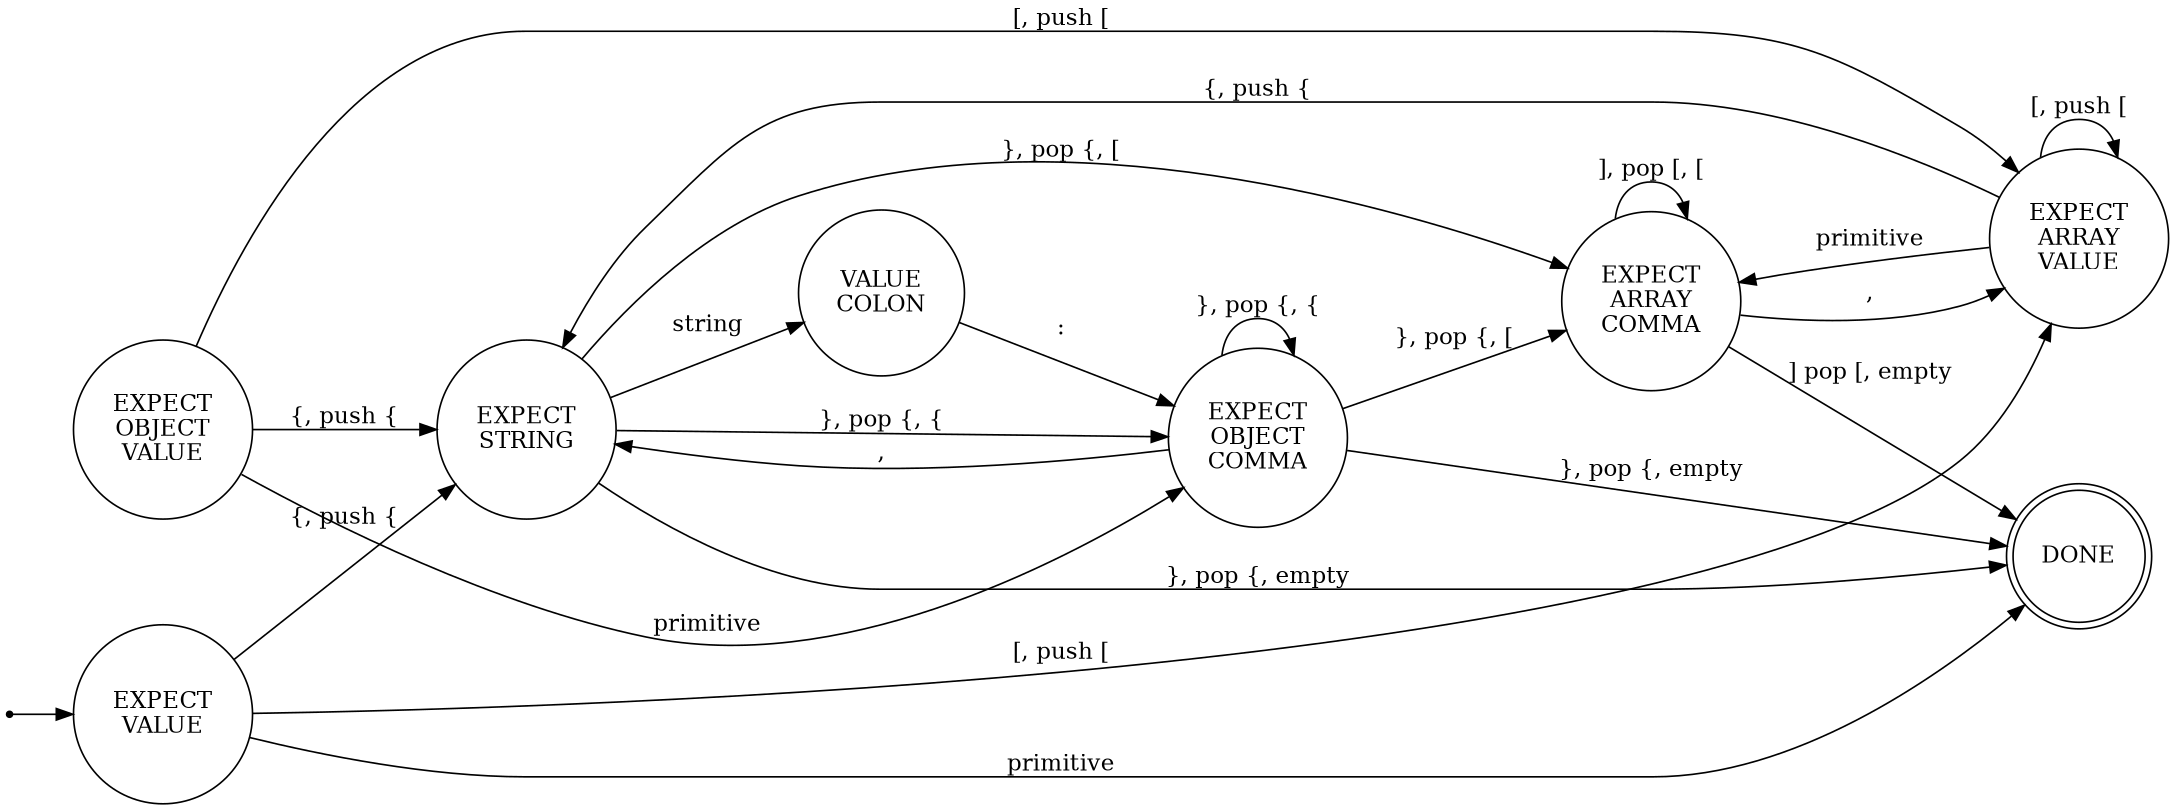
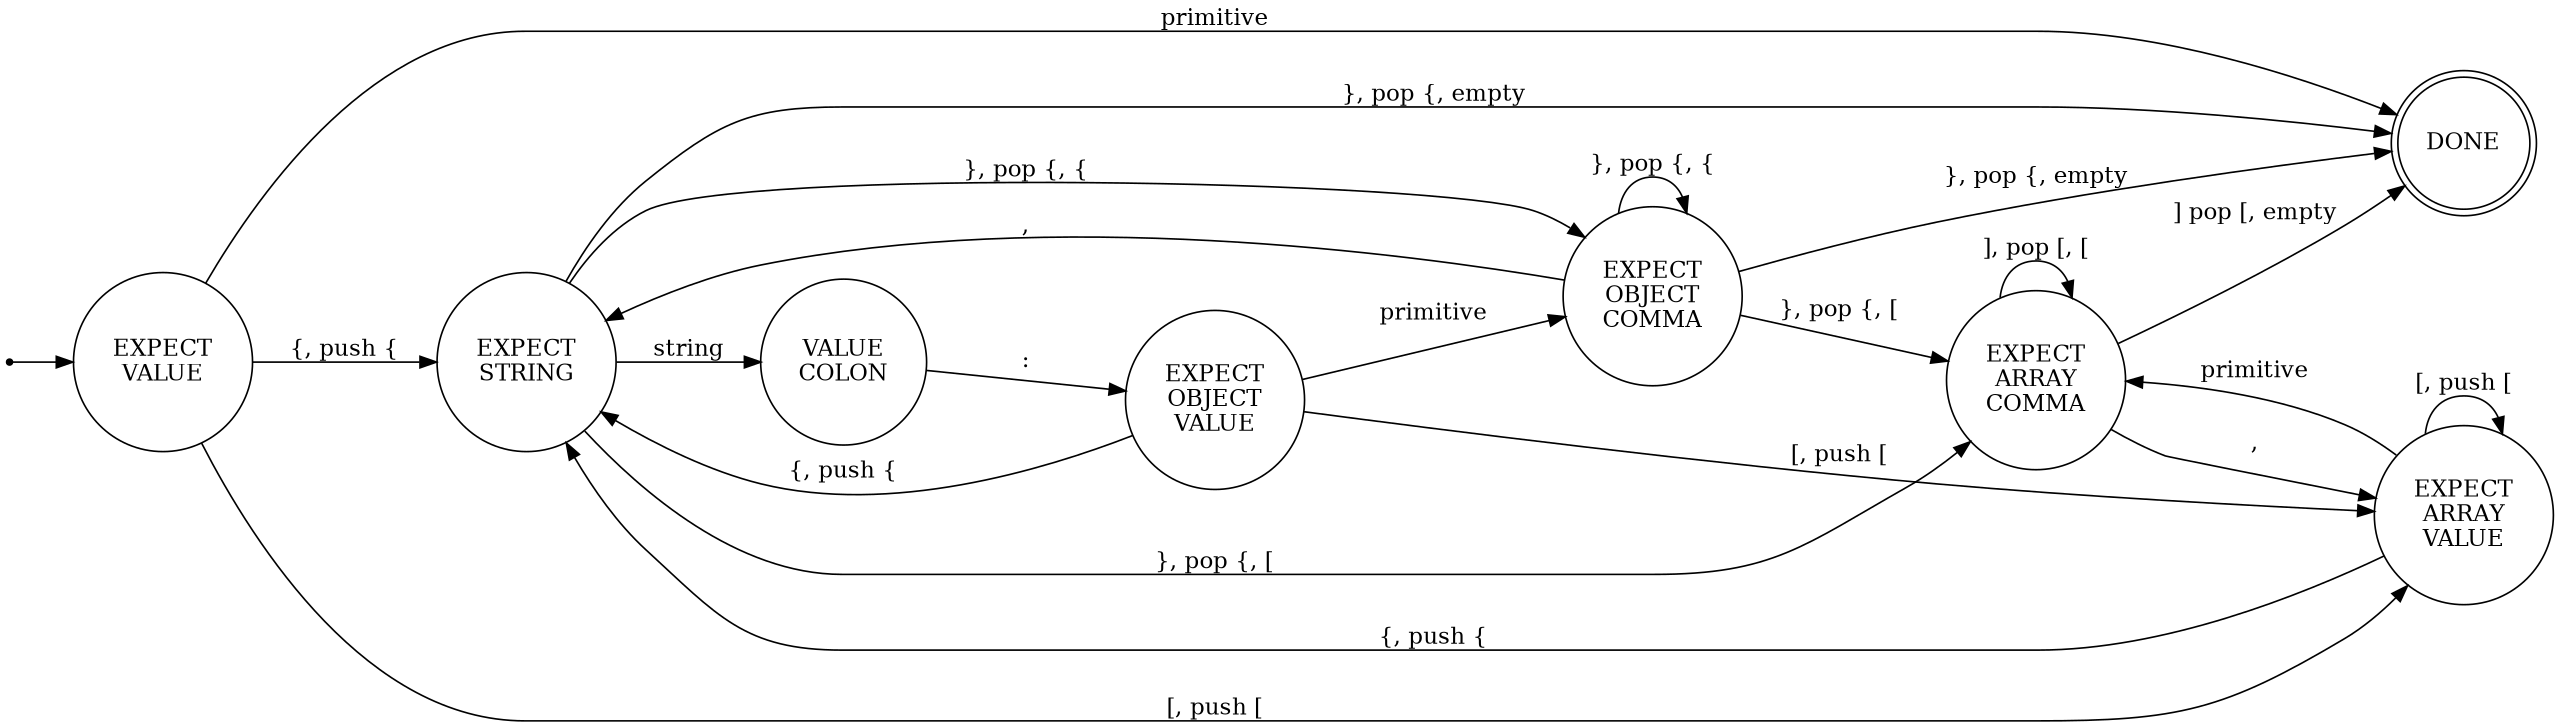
(1059, 361) -> (1018, 380)
